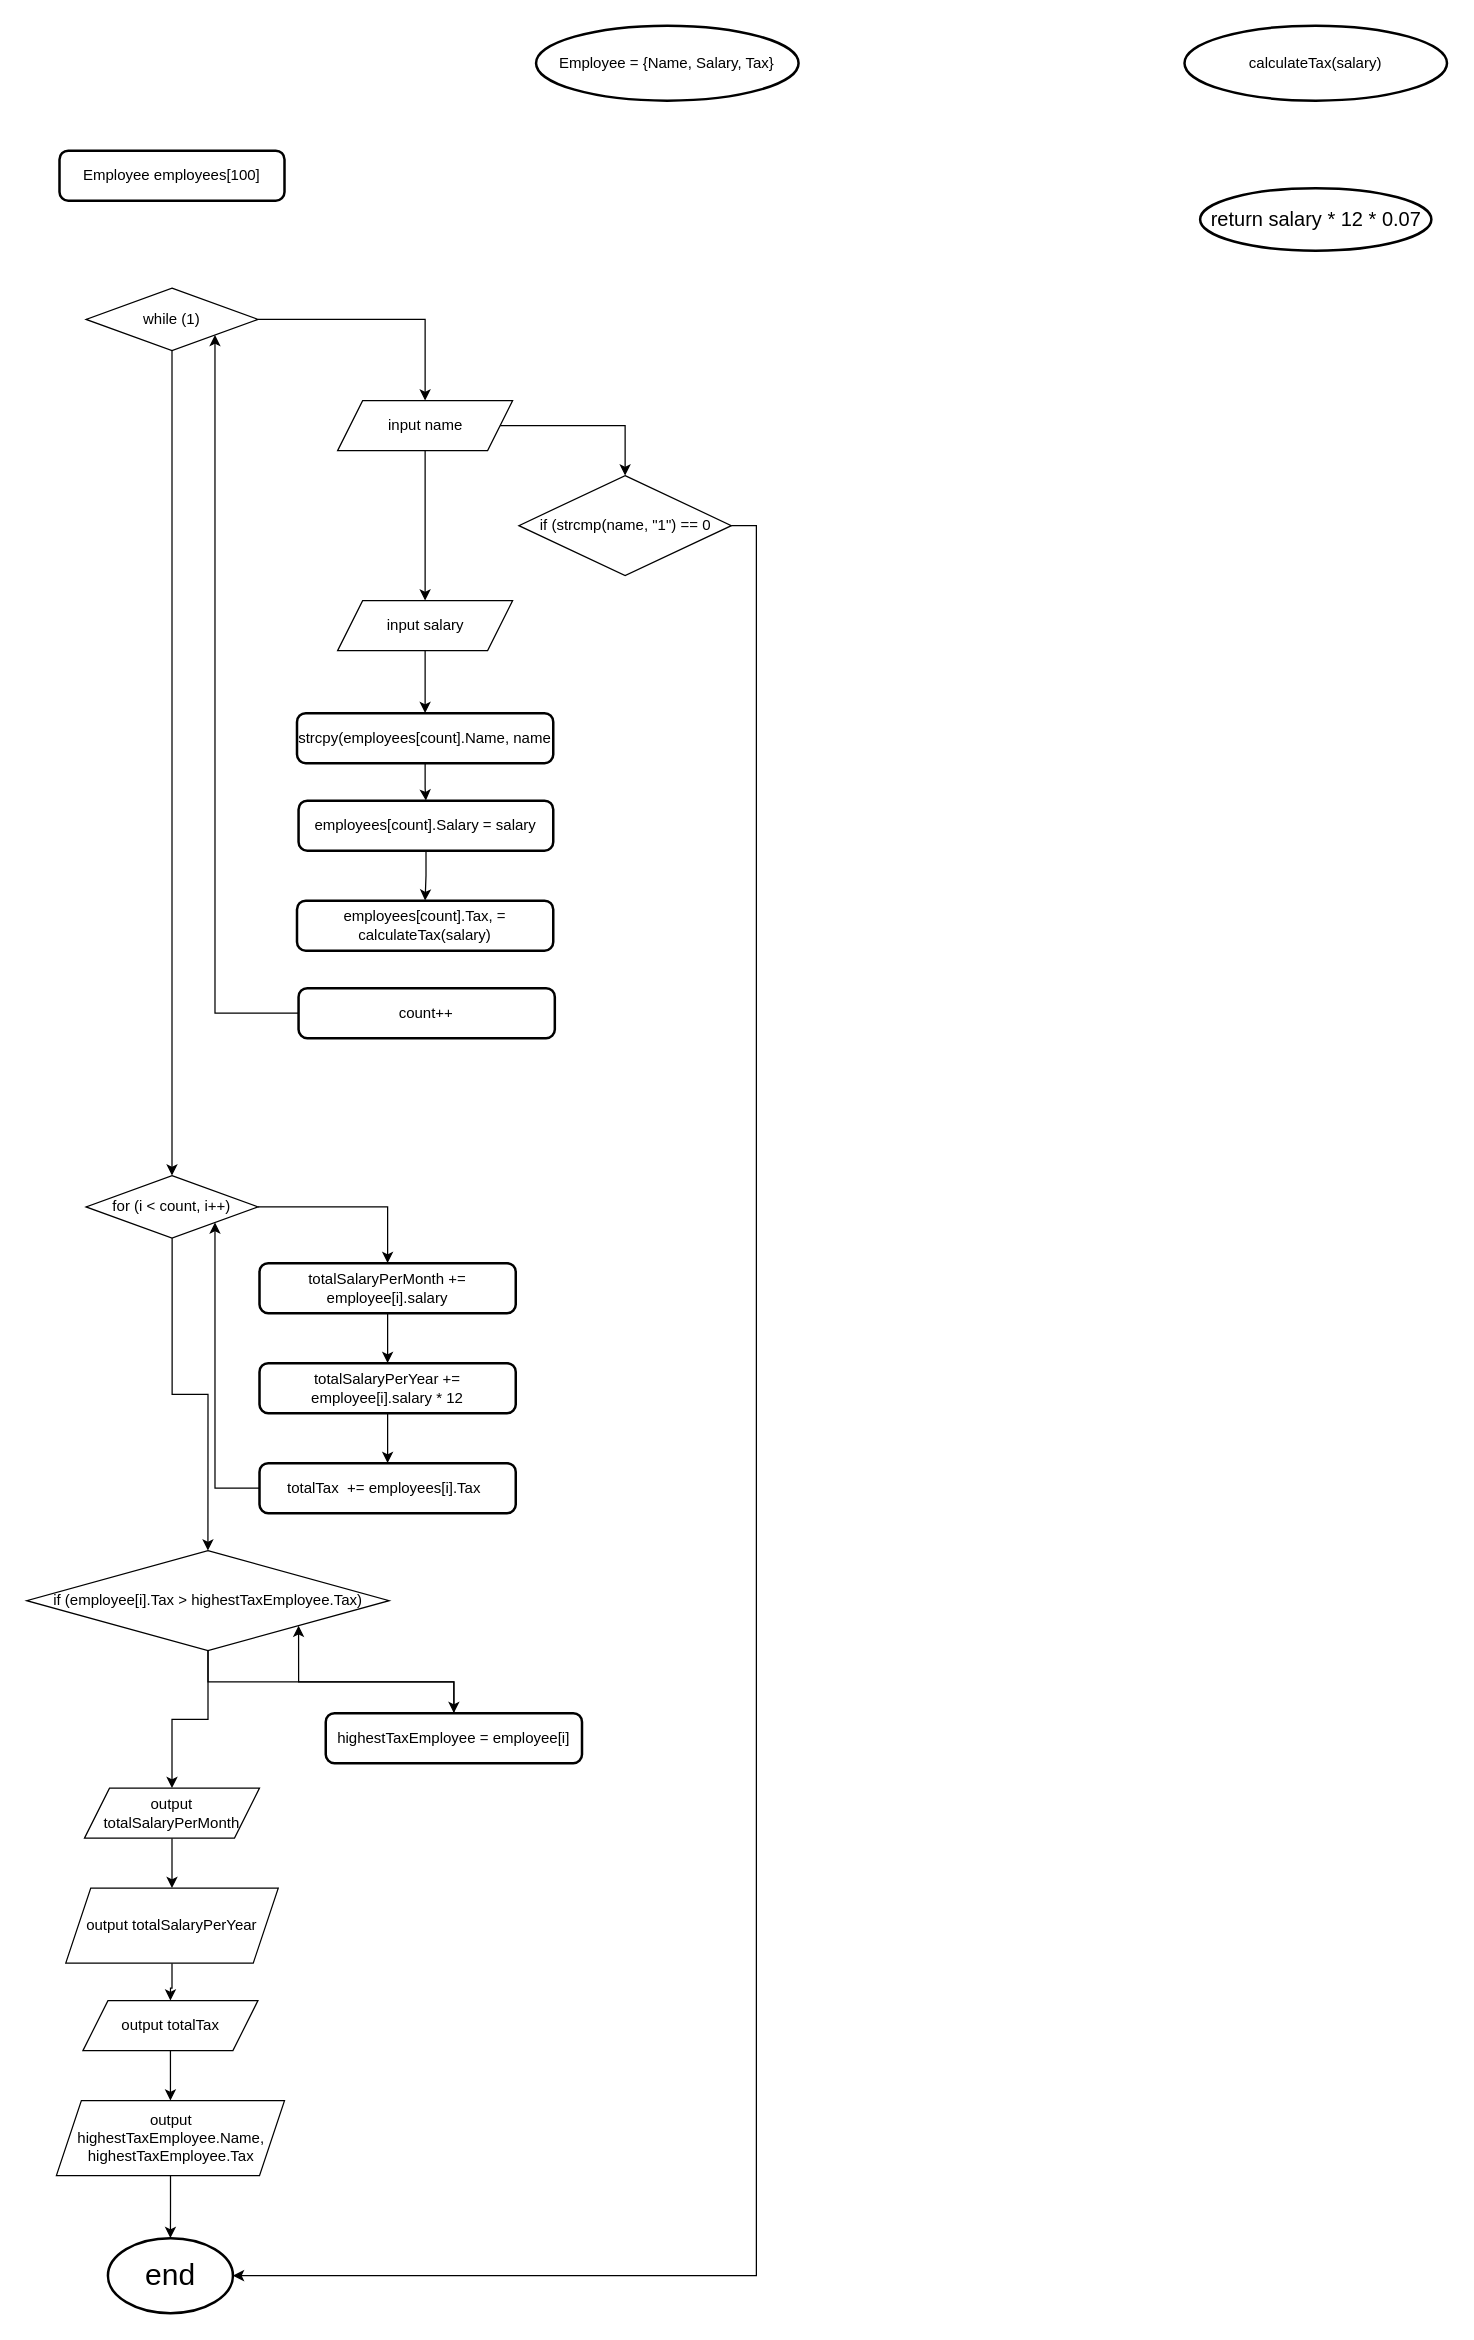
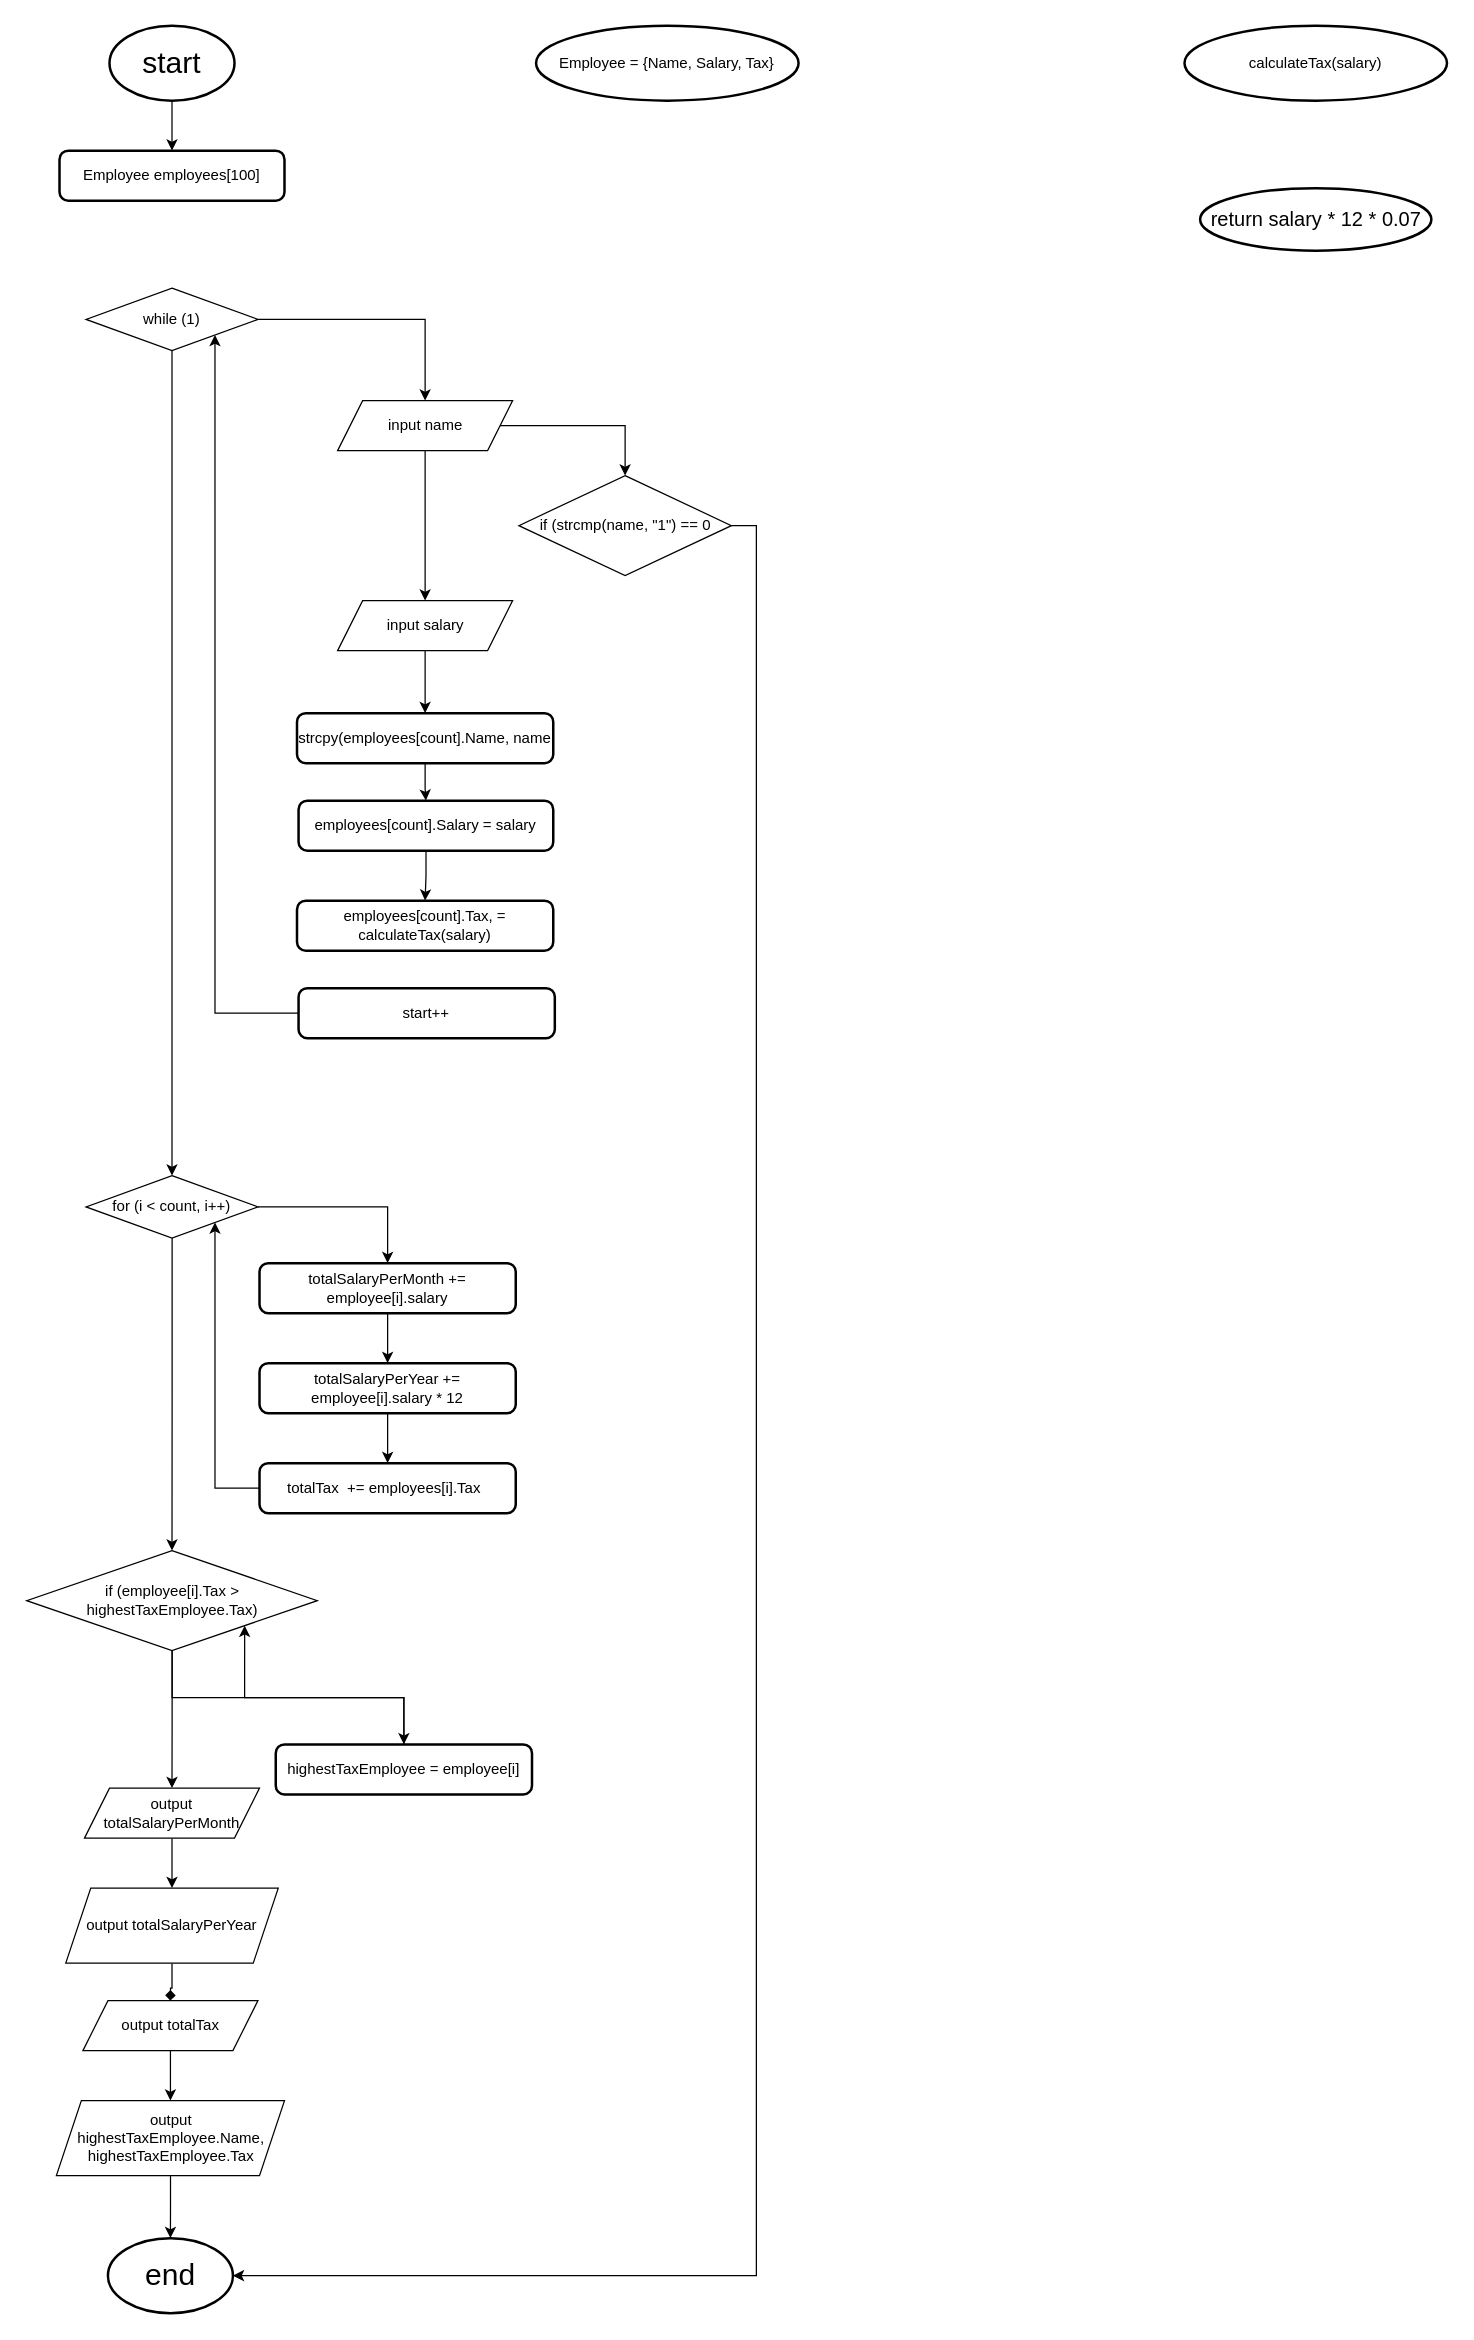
none -> (172, 63)
none -> (172, 122)
(426, 1013) -> (426, 1013)
(208, 1601) -> (172, 1601)
(454, 1738) -> (404, 1769)
(170, 1989) -> (172, 1988)
